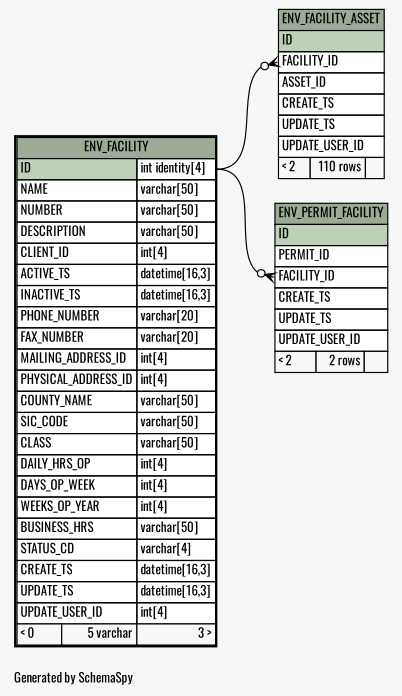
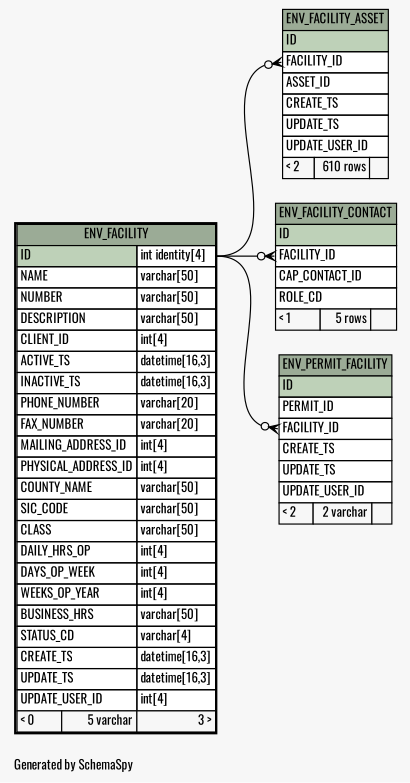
(340, 167) -> (344, 167)
none -> (335, 267)
(345, 361) -> (345, 513)
